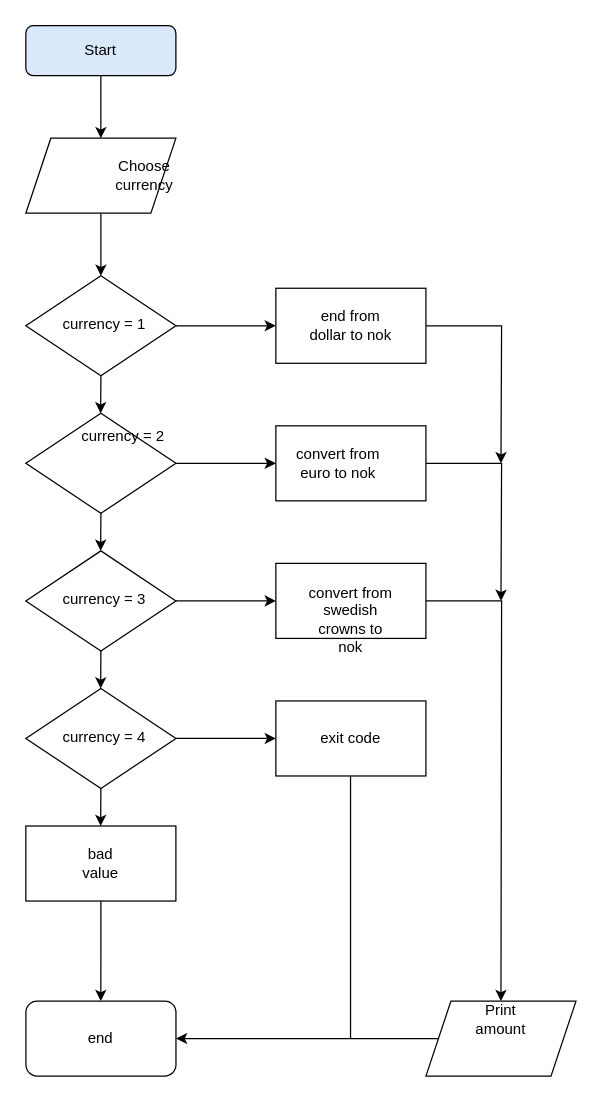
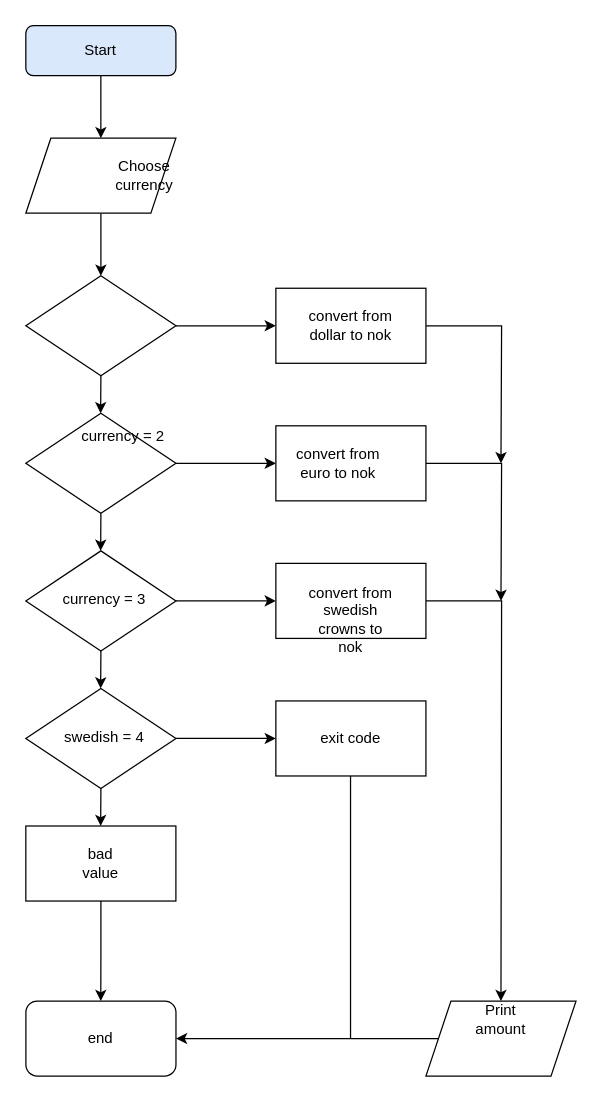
(104, 324) -> none
(351, 326) -> (351, 326)
(104, 737) -> (104, 737)
